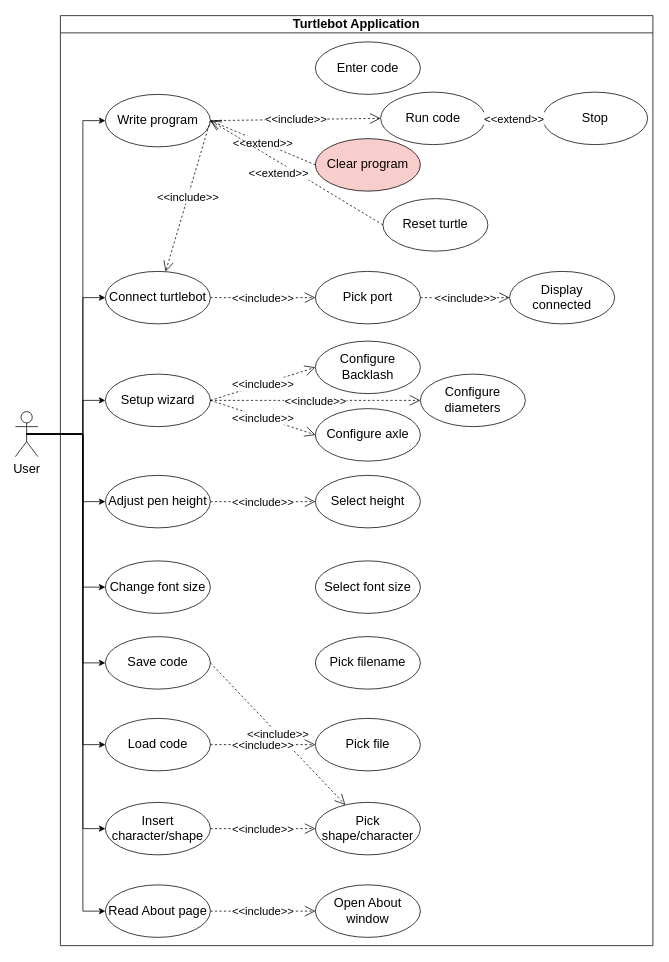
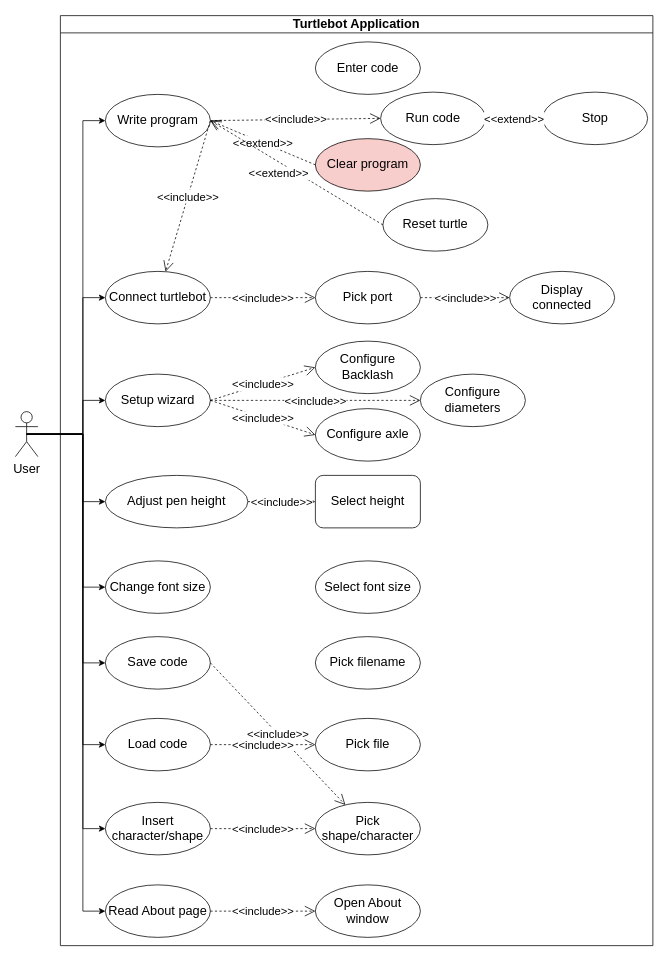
(158, 501) -> (177, 501)
(368, 501) -> (368, 501)
